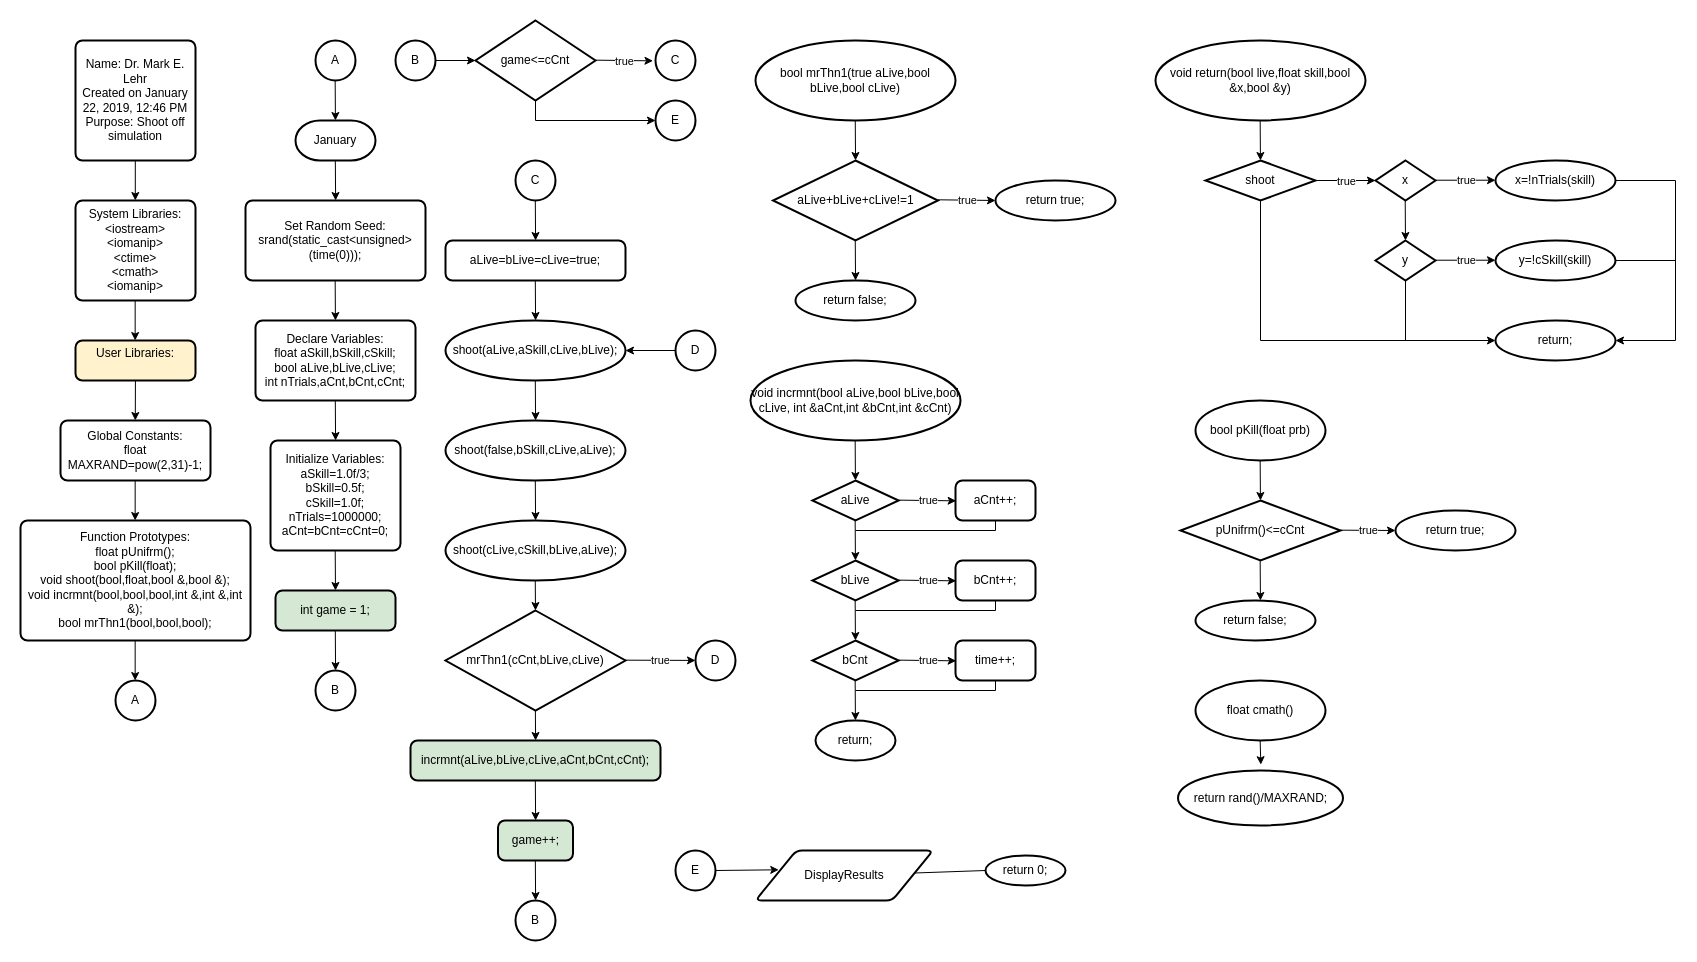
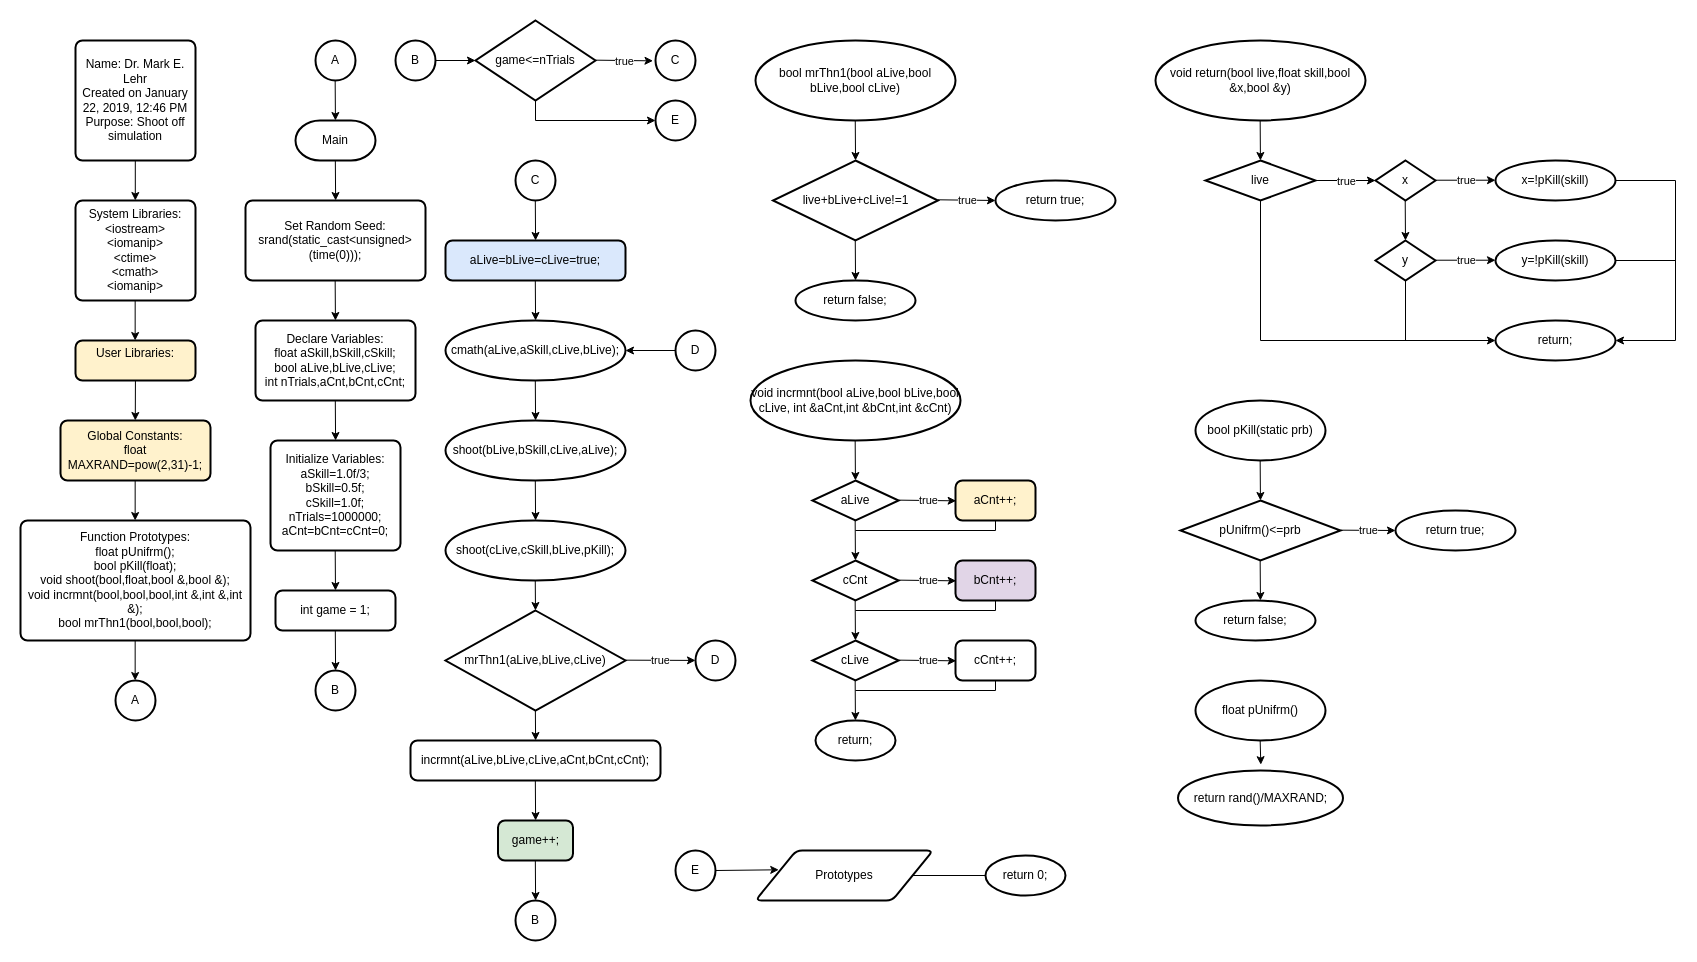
(536, 61) -> (536, 61)
(856, 81) -> (856, 81)
(336, 141) -> (336, 141)
(1261, 181) -> (1261, 181)
(1556, 181) -> (1556, 181)
(856, 201) -> (856, 201)
(536, 261) -> (536, 261)
(1556, 261) -> (1556, 261)
(536, 351) -> (536, 351)
(1261, 431) -> (1261, 431)
(136, 451) -> (136, 451)
(536, 451) -> (536, 451)
(996, 501) -> (996, 501)
(1261, 531) -> (1261, 531)
(536, 551) -> (536, 551)
(856, 581) -> (856, 581)
(996, 581) -> (996, 581)
(336, 611) -> (336, 611)
(536, 661) -> (536, 661)
(856, 661) -> (856, 661)
(996, 661) -> (996, 661)
(1261, 711) -> (1261, 711)
(536, 761) -> (536, 761)
(1025, 871) -> (1025, 876)
(845, 876) -> (845, 876)
